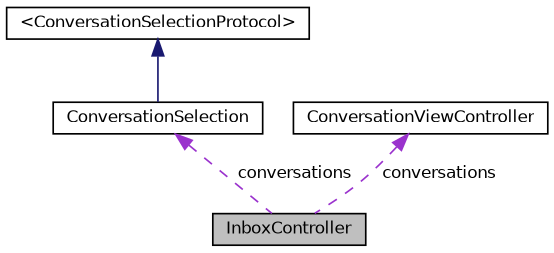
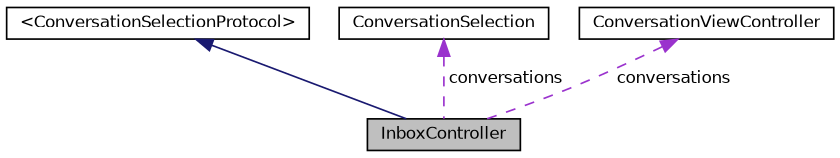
(158, 79) -> (309, 82)
